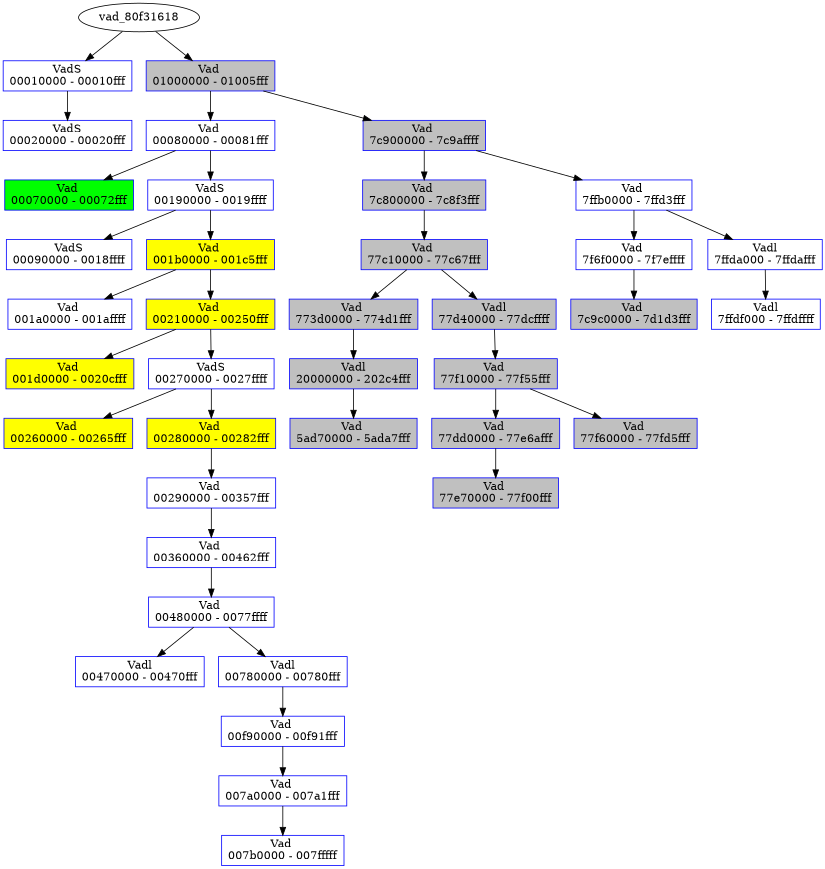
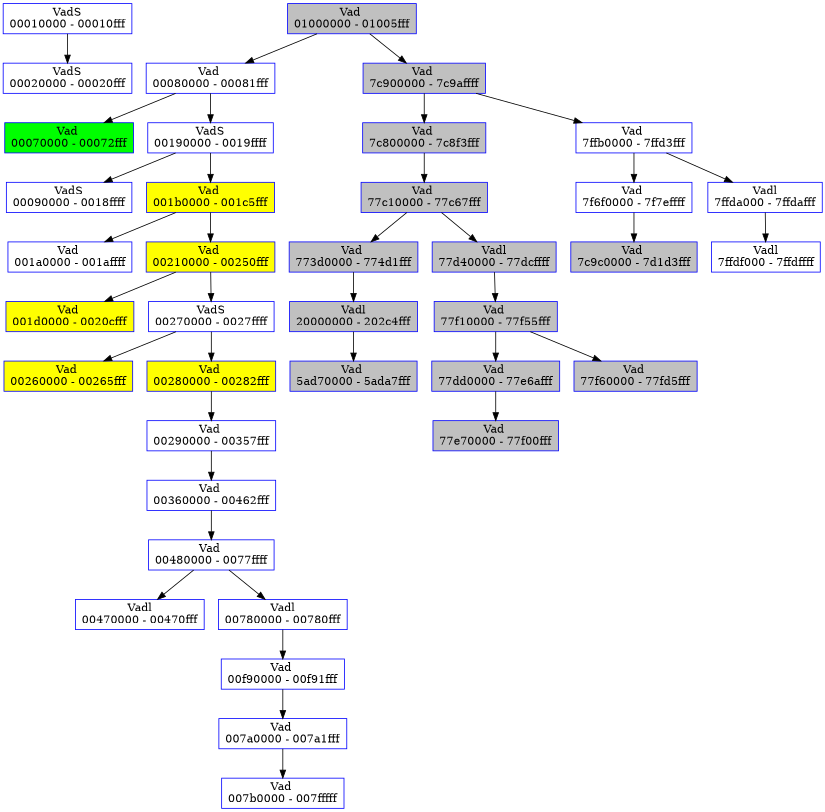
(139, 17) -> none
